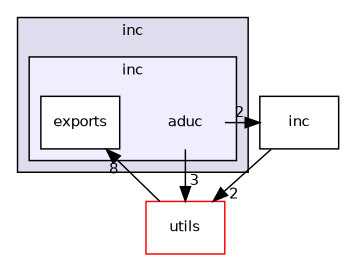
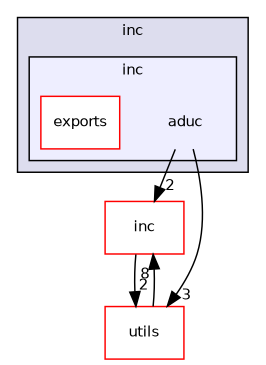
(80, 123) -> (80, 123)
(299, 123) -> (145, 228)
(139, 182) -> (154, 288)
